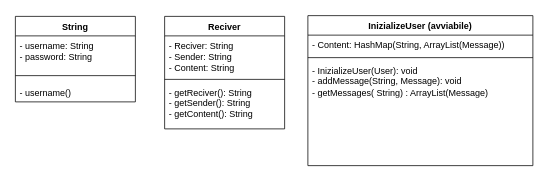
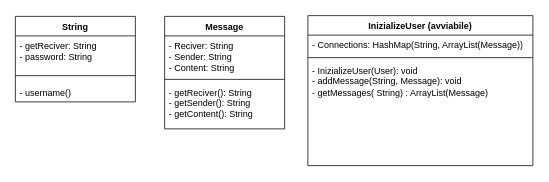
(225, 27) -> (225, 27)
(420, 46) -> (421, 51)
(61, 52) -> (64, 52)
